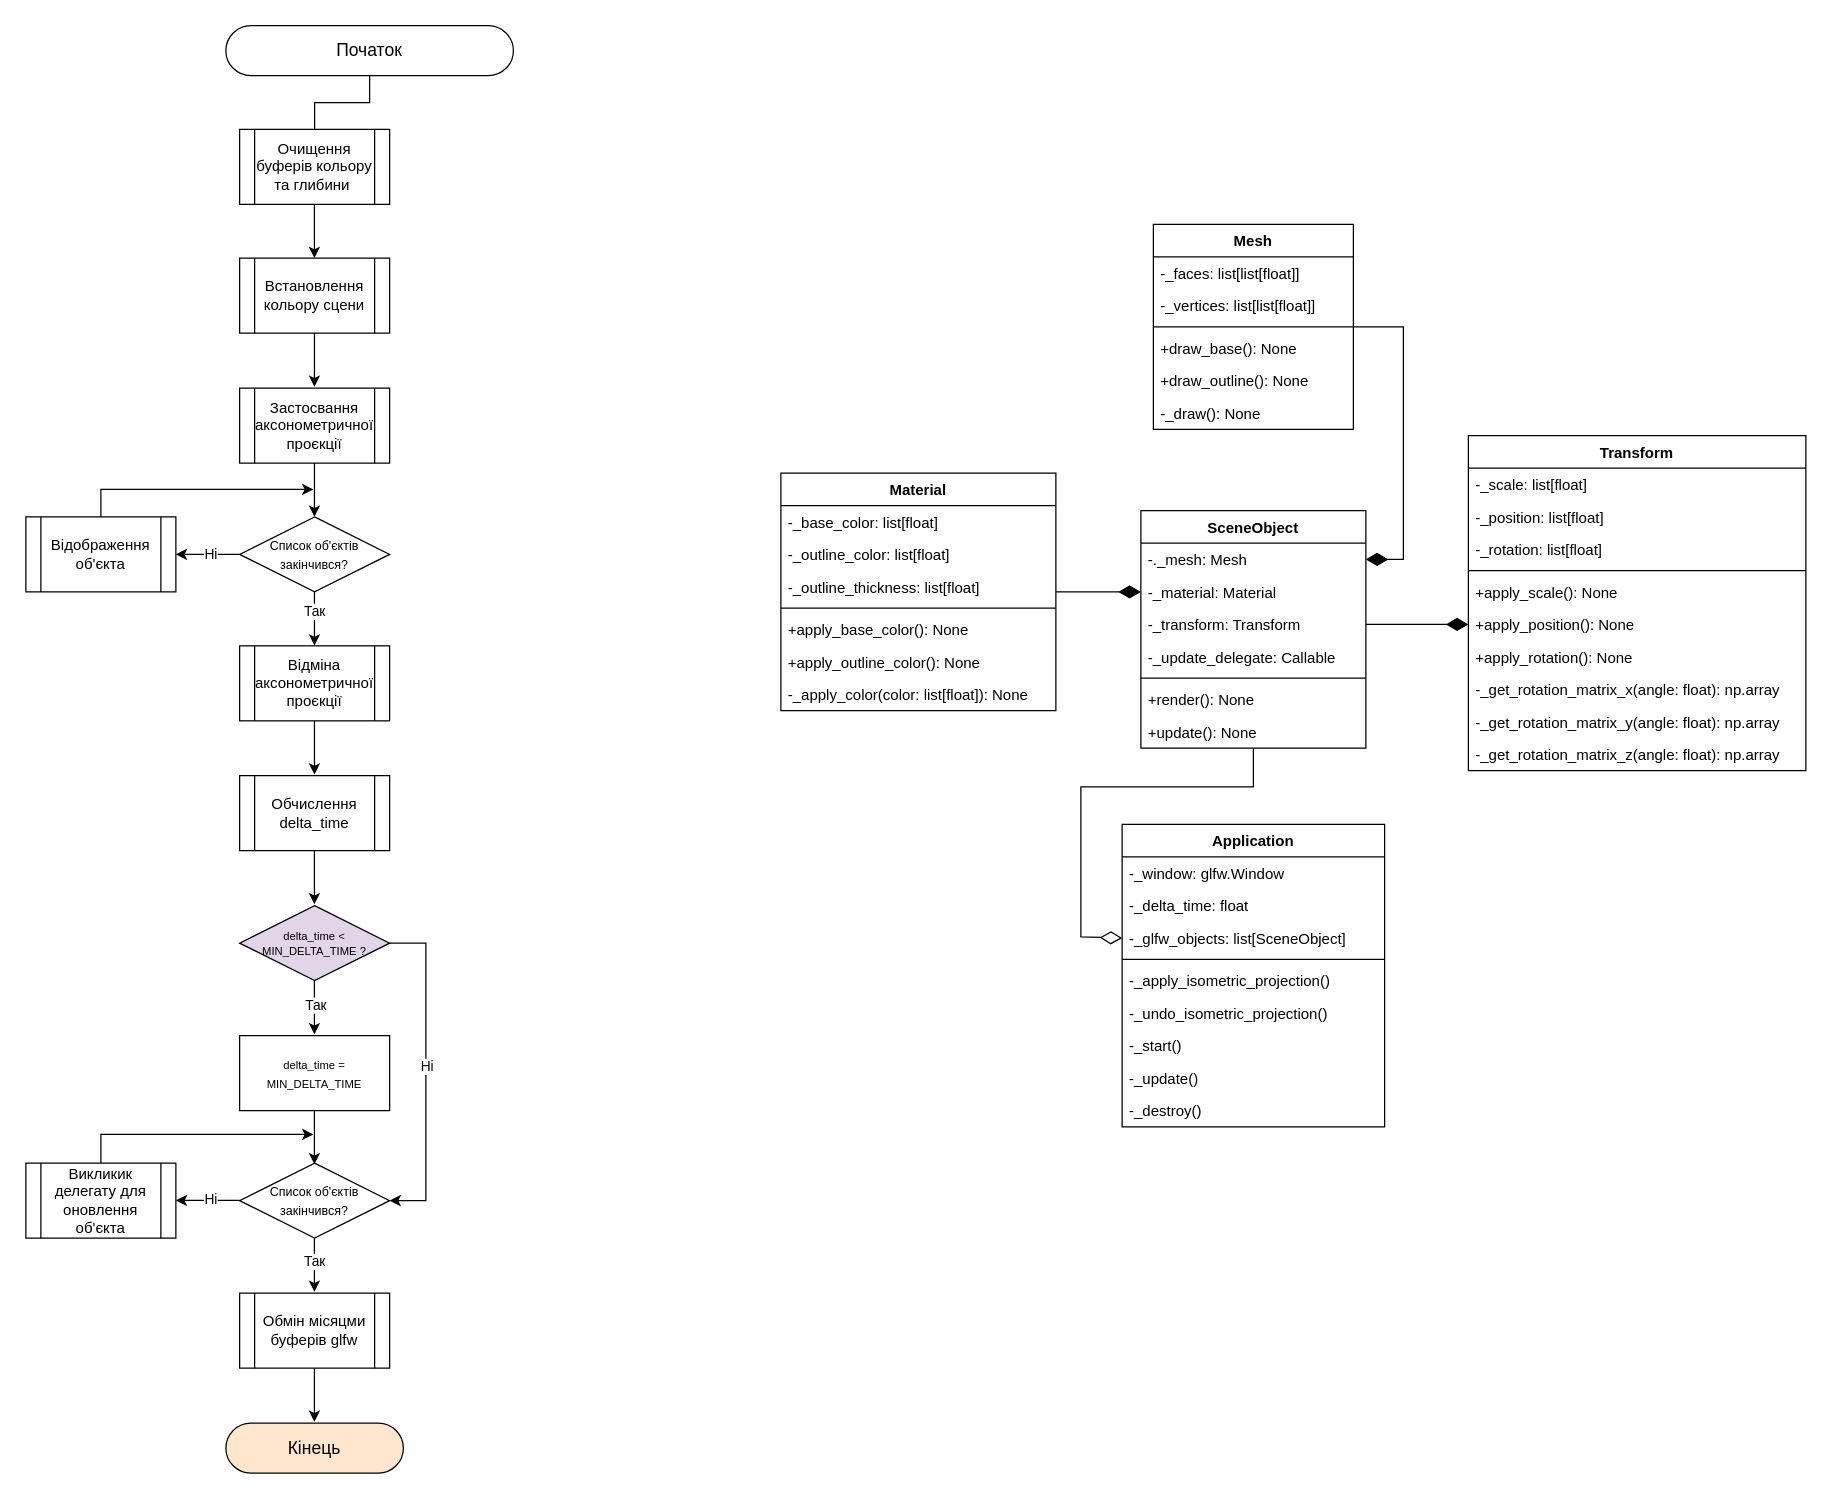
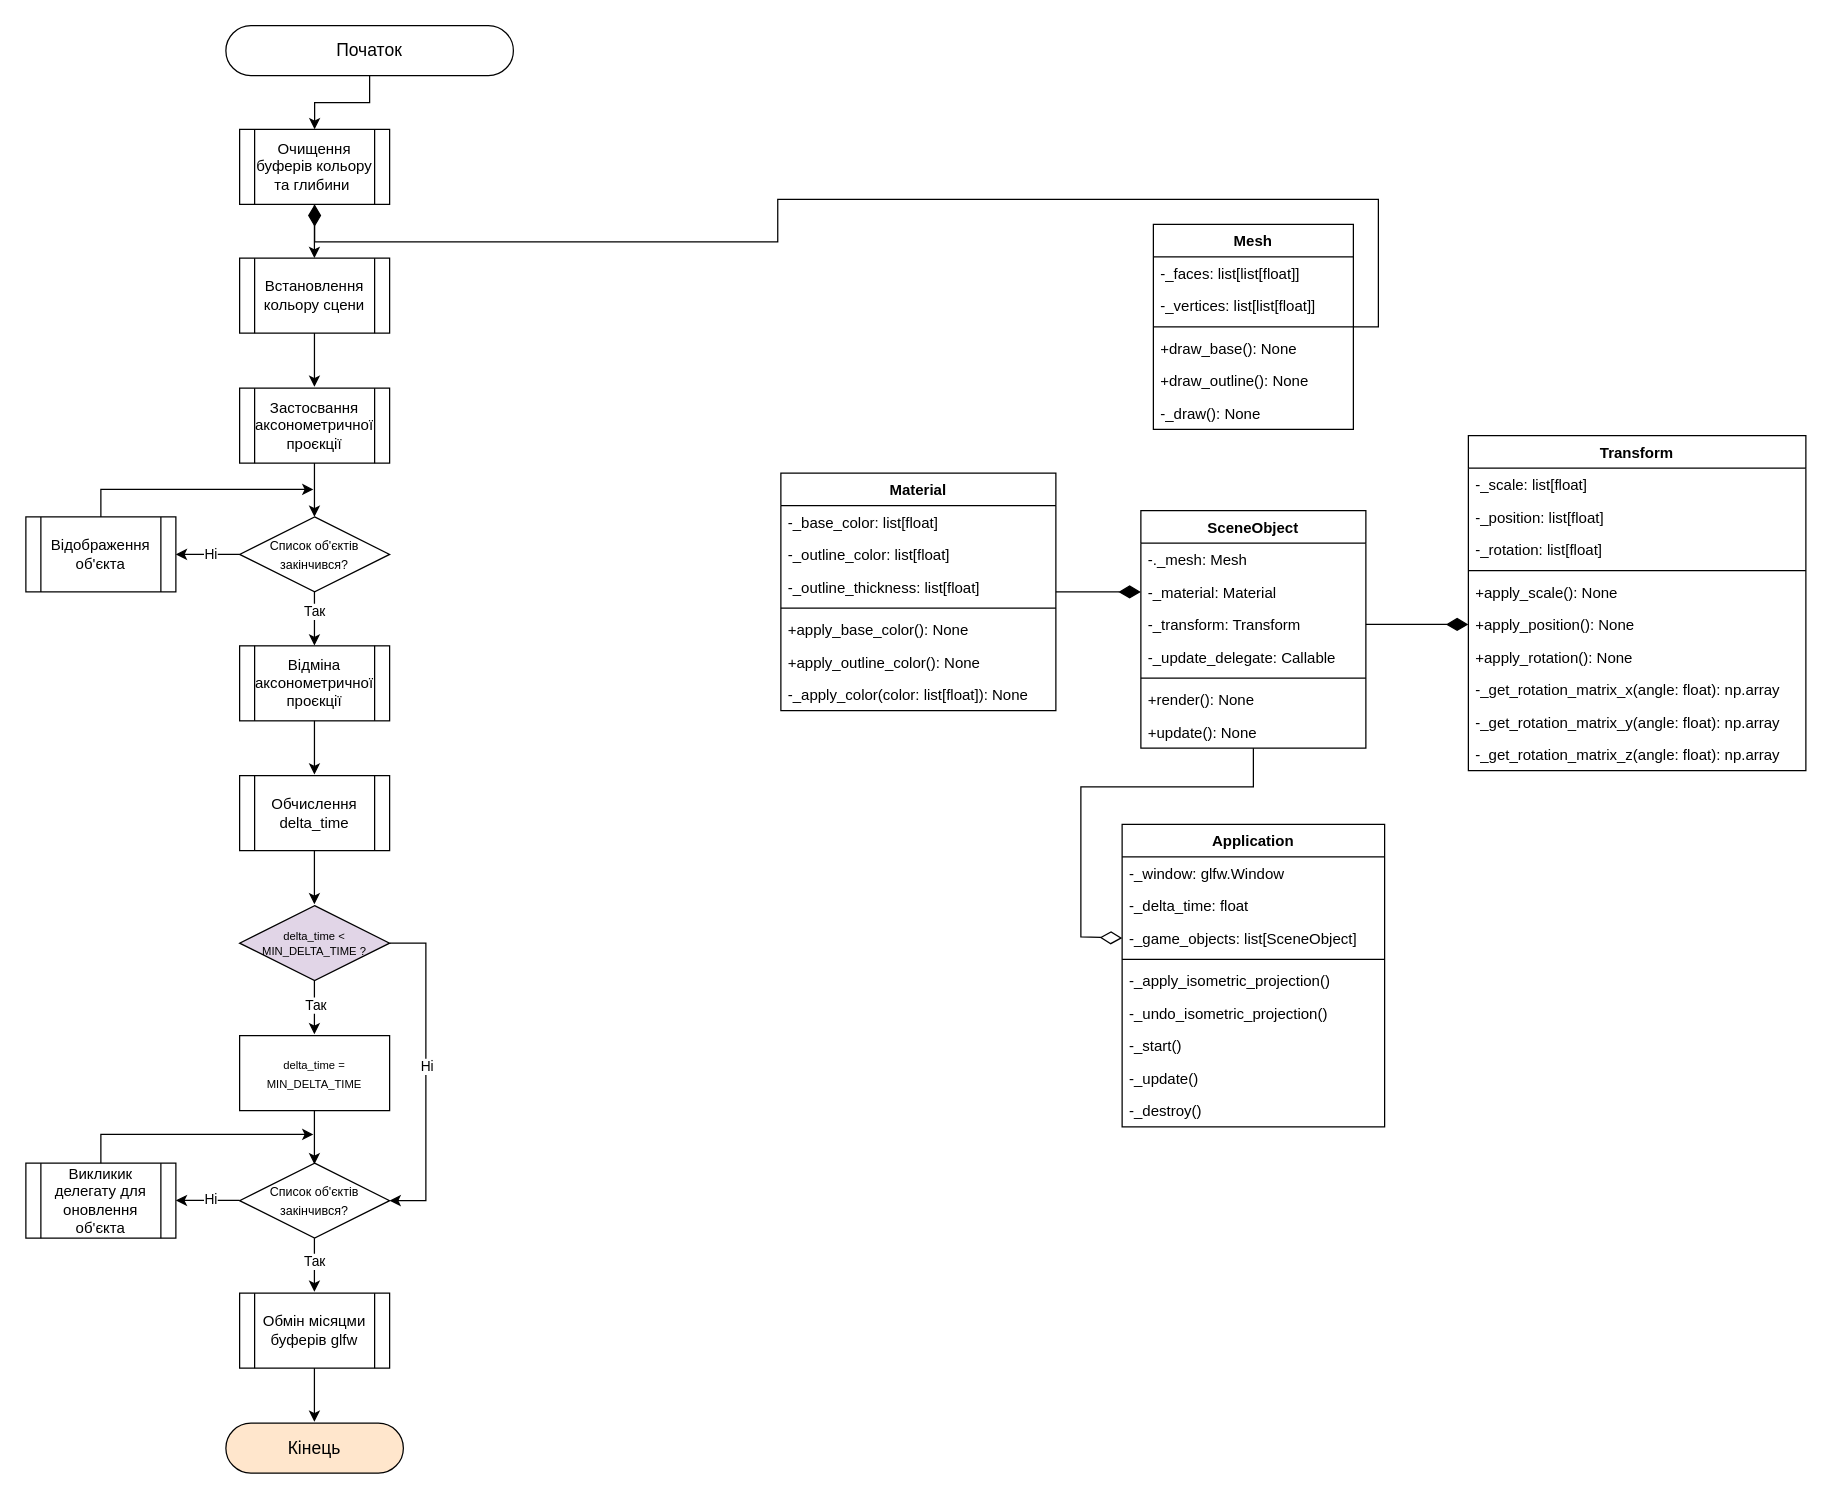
(314, 123) -> (314, 119)
(1403, 437) -> (892, 199)
(1258, 939) -> (1260, 939)
